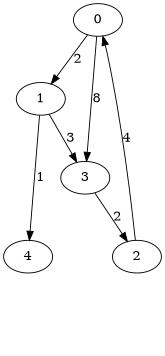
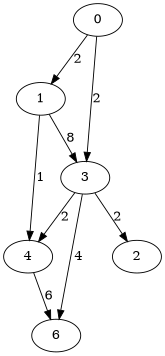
(97, 99) -> (97, 99)
(71, 138) -> (71, 138)
(123, 142) -> none
none -> (59, 214)
none -> (56, 336)
